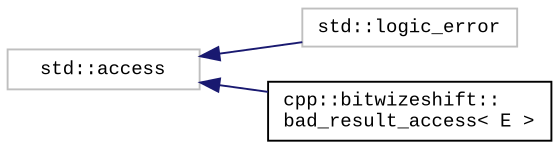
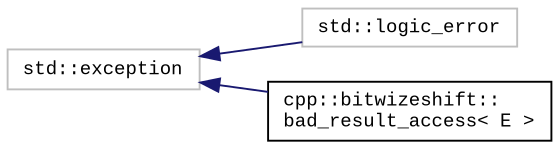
(104, 69) -> (104, 69)
